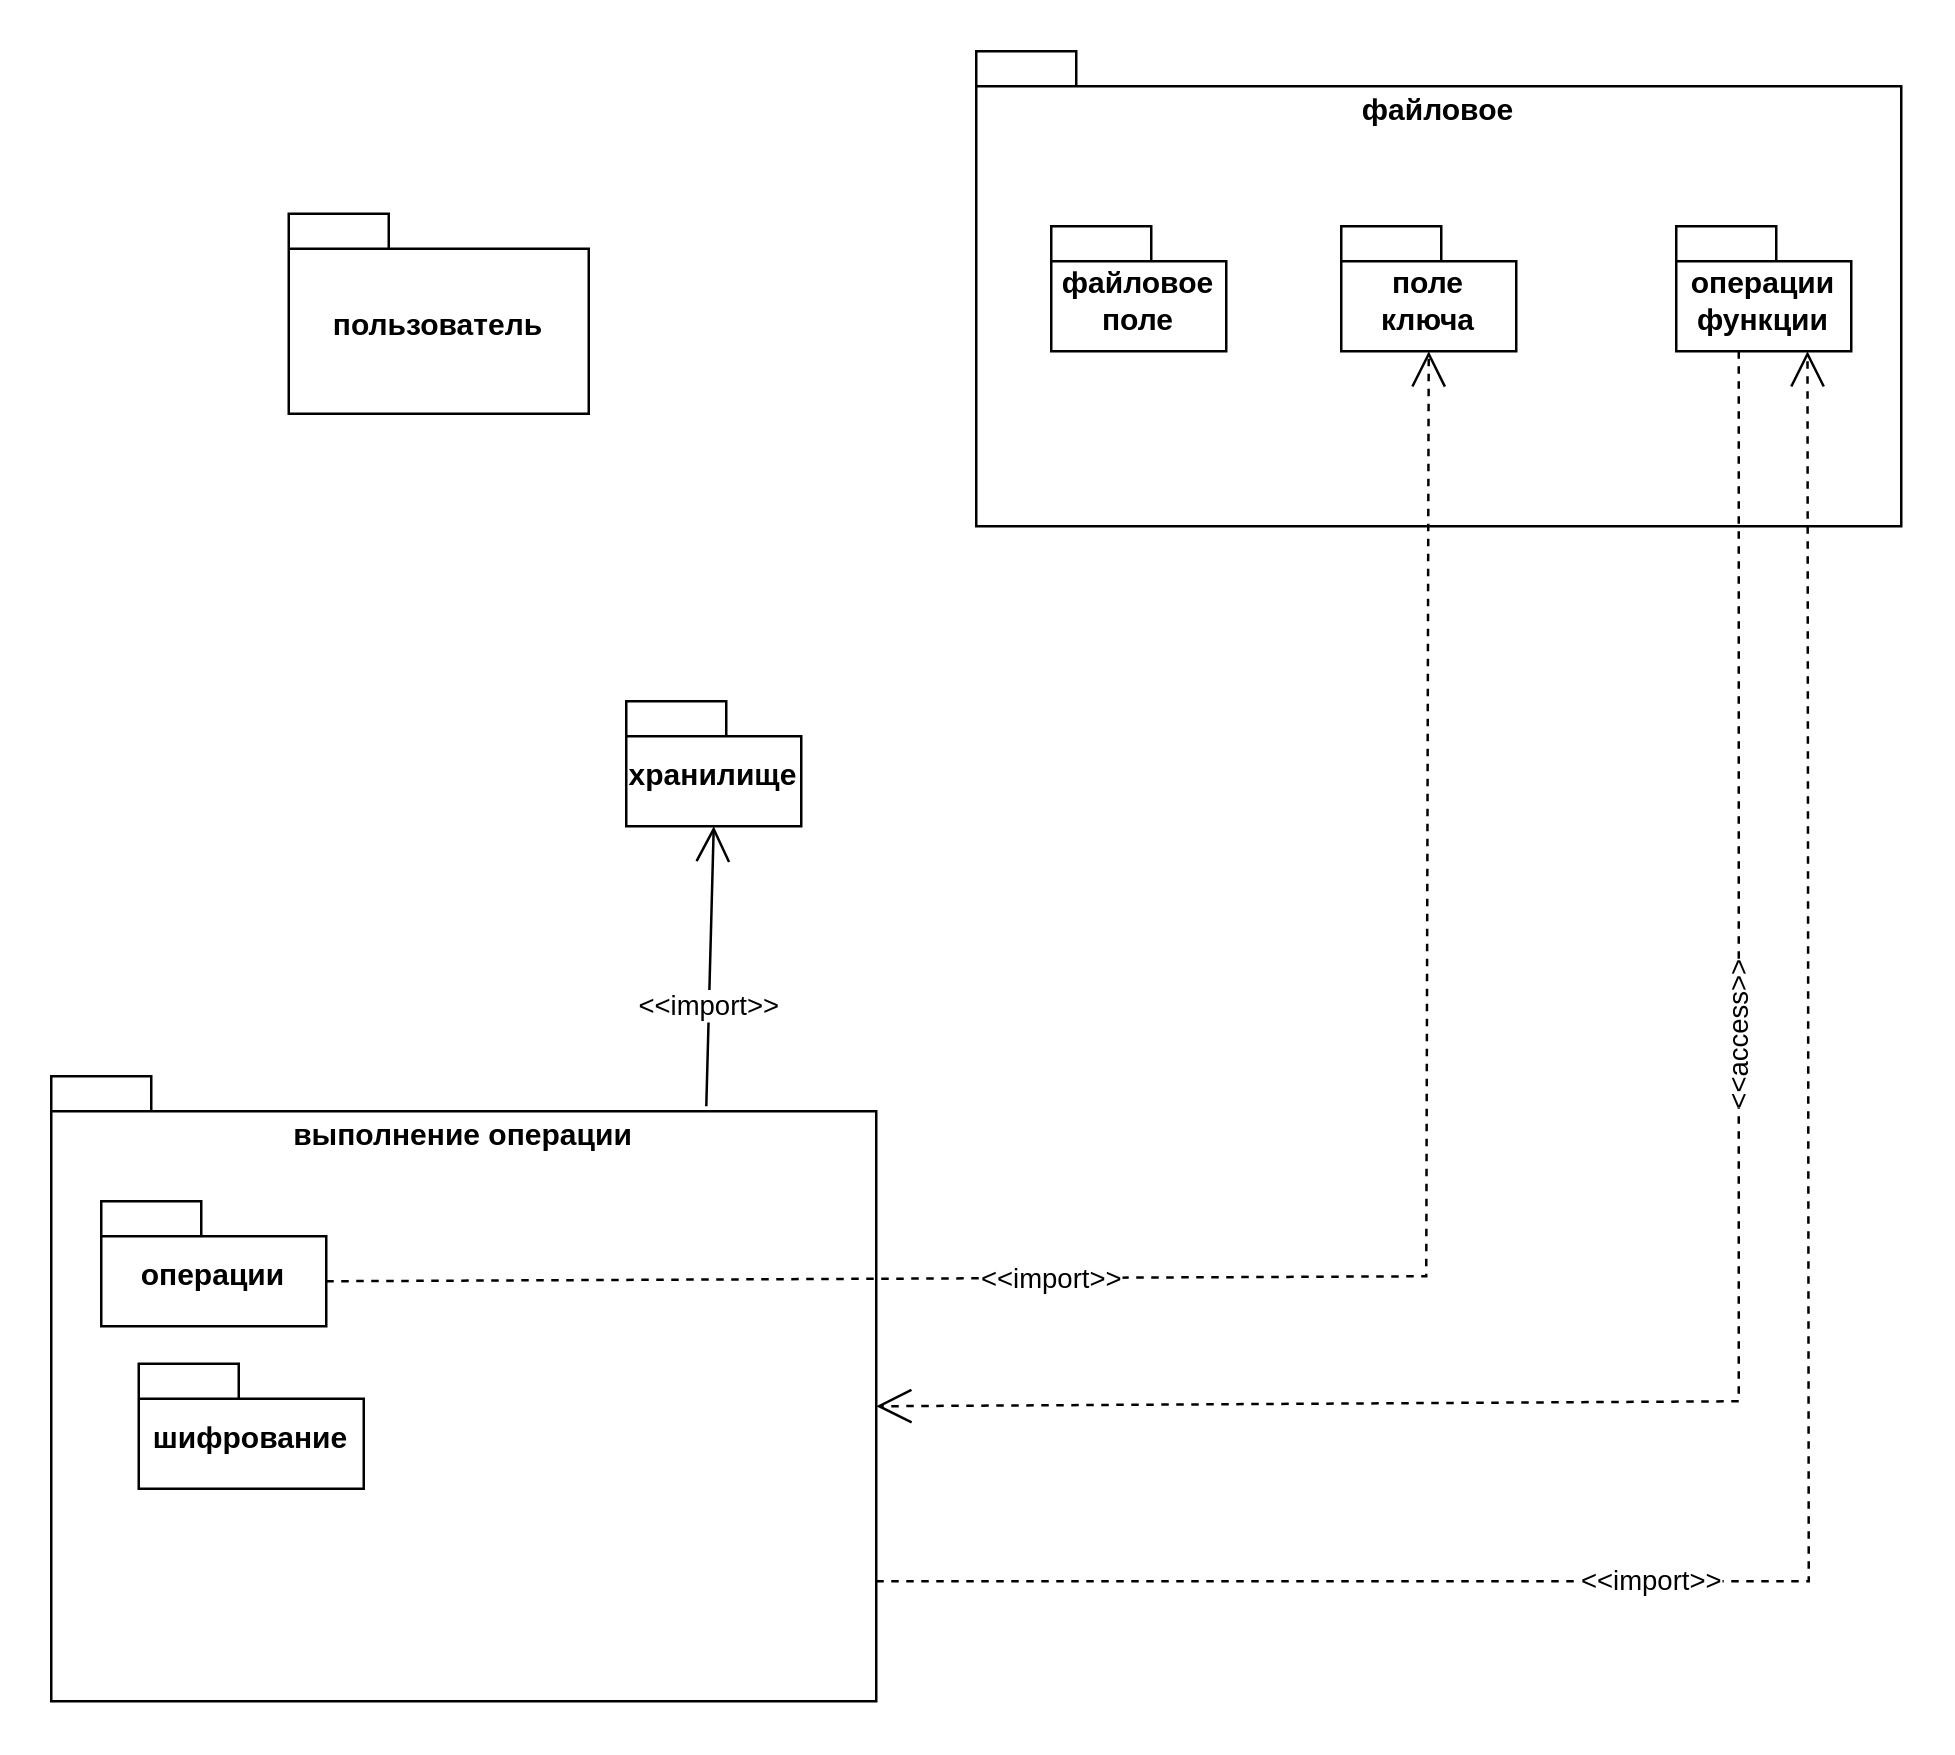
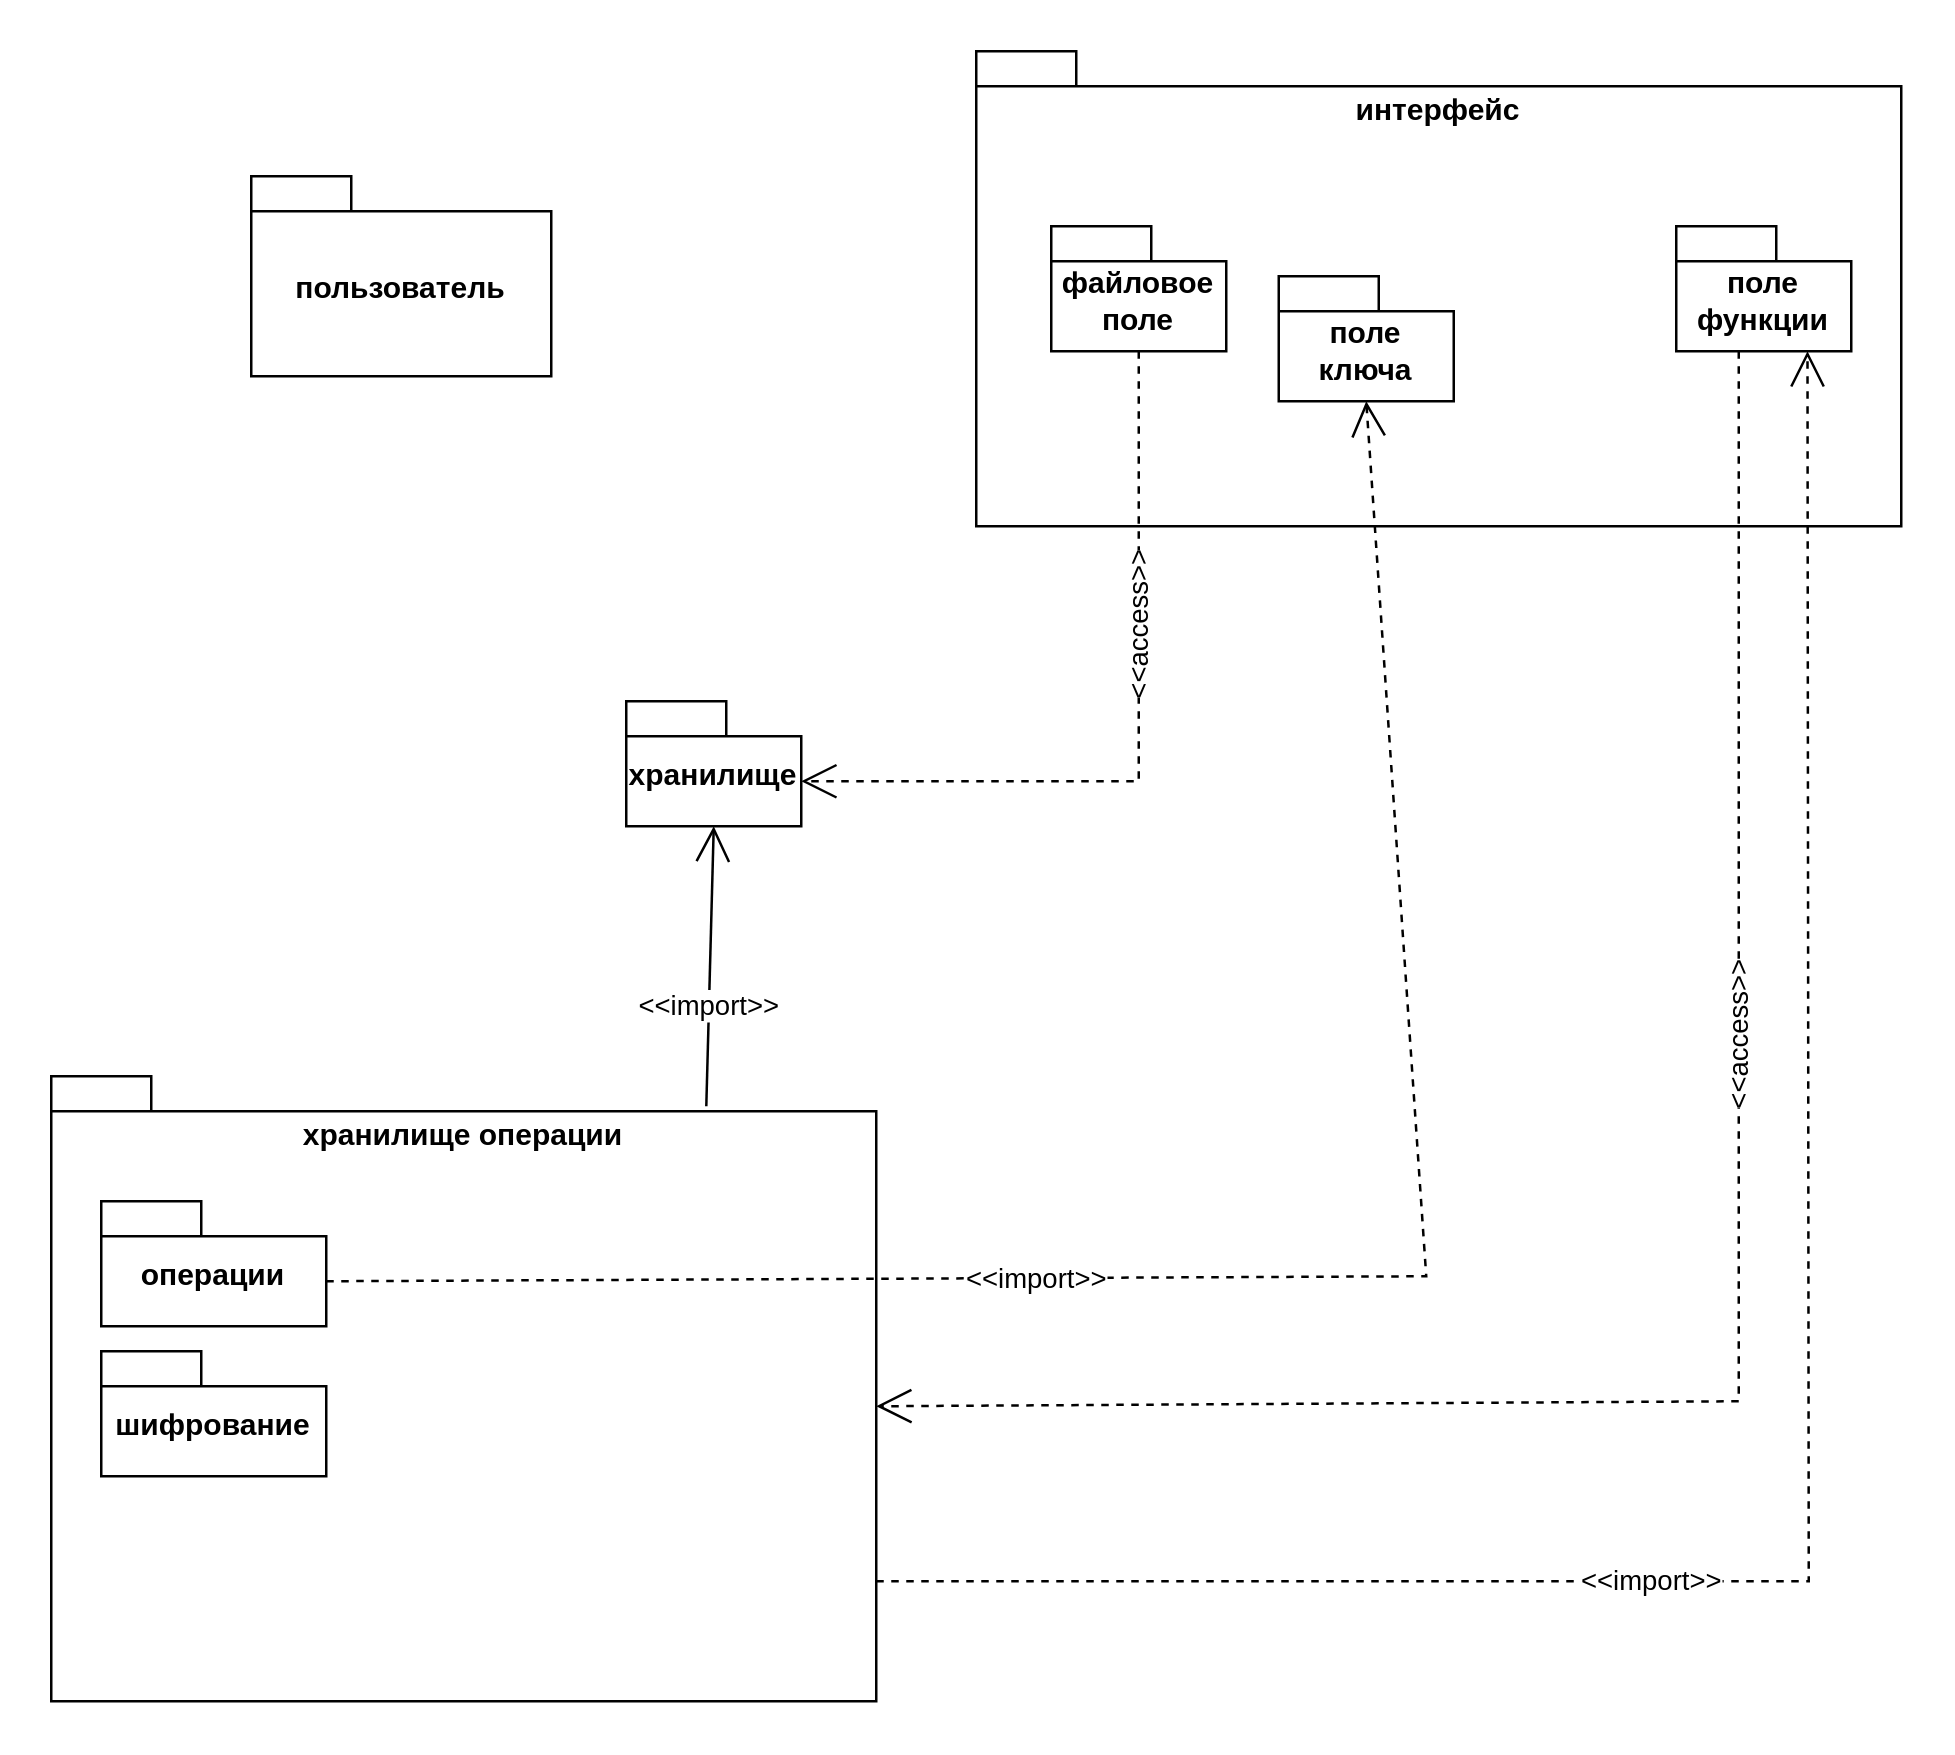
(1439, 112) -> (1439, 112)
(1429, 289) -> (1366, 339)
(1764, 301) -> (1764, 301)
(439, 314) -> (401, 276)
none -> (1041, 781)
(464, 1137) -> (464, 1137)
(251, 1426) -> (214, 1414)
